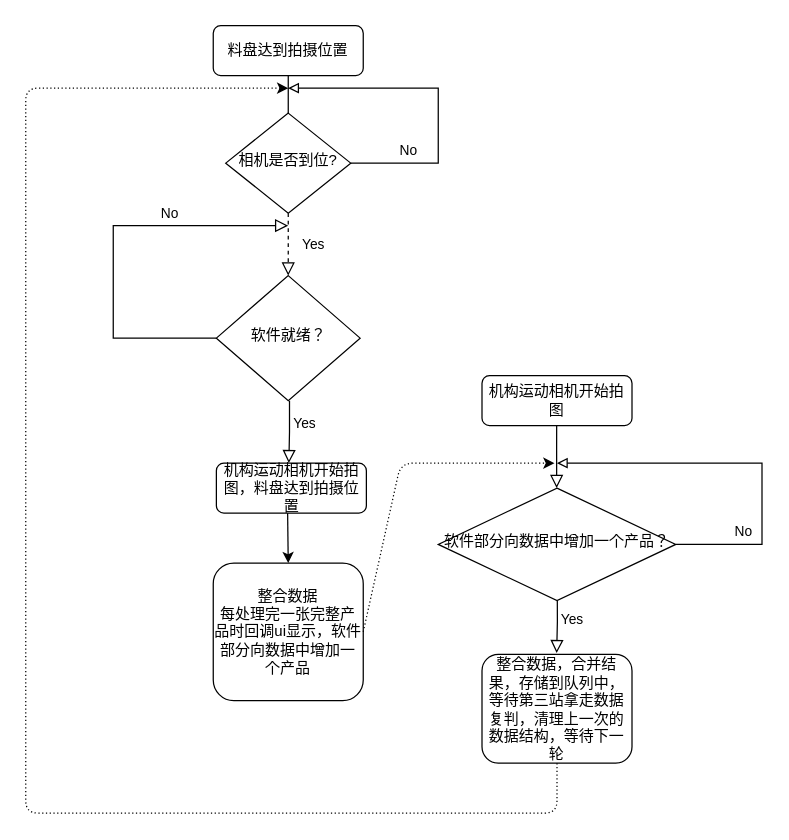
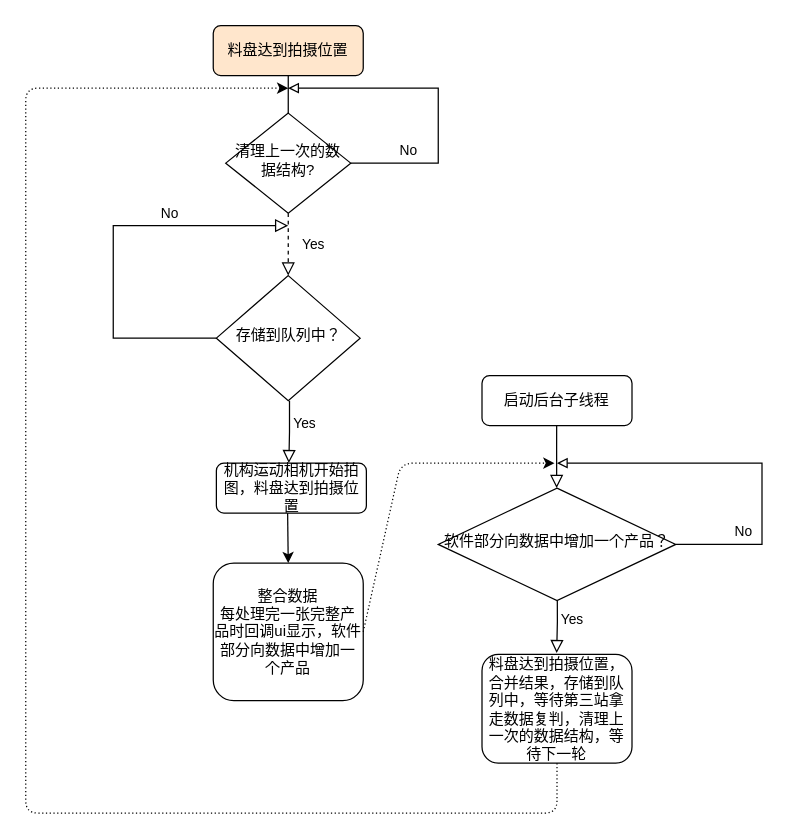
(288, 51) -> (288, 51)
(288, 161) -> (288, 161)
(289, 336) -> (289, 336)
(557, 401) -> (557, 401)
(557, 709) -> (557, 709)
